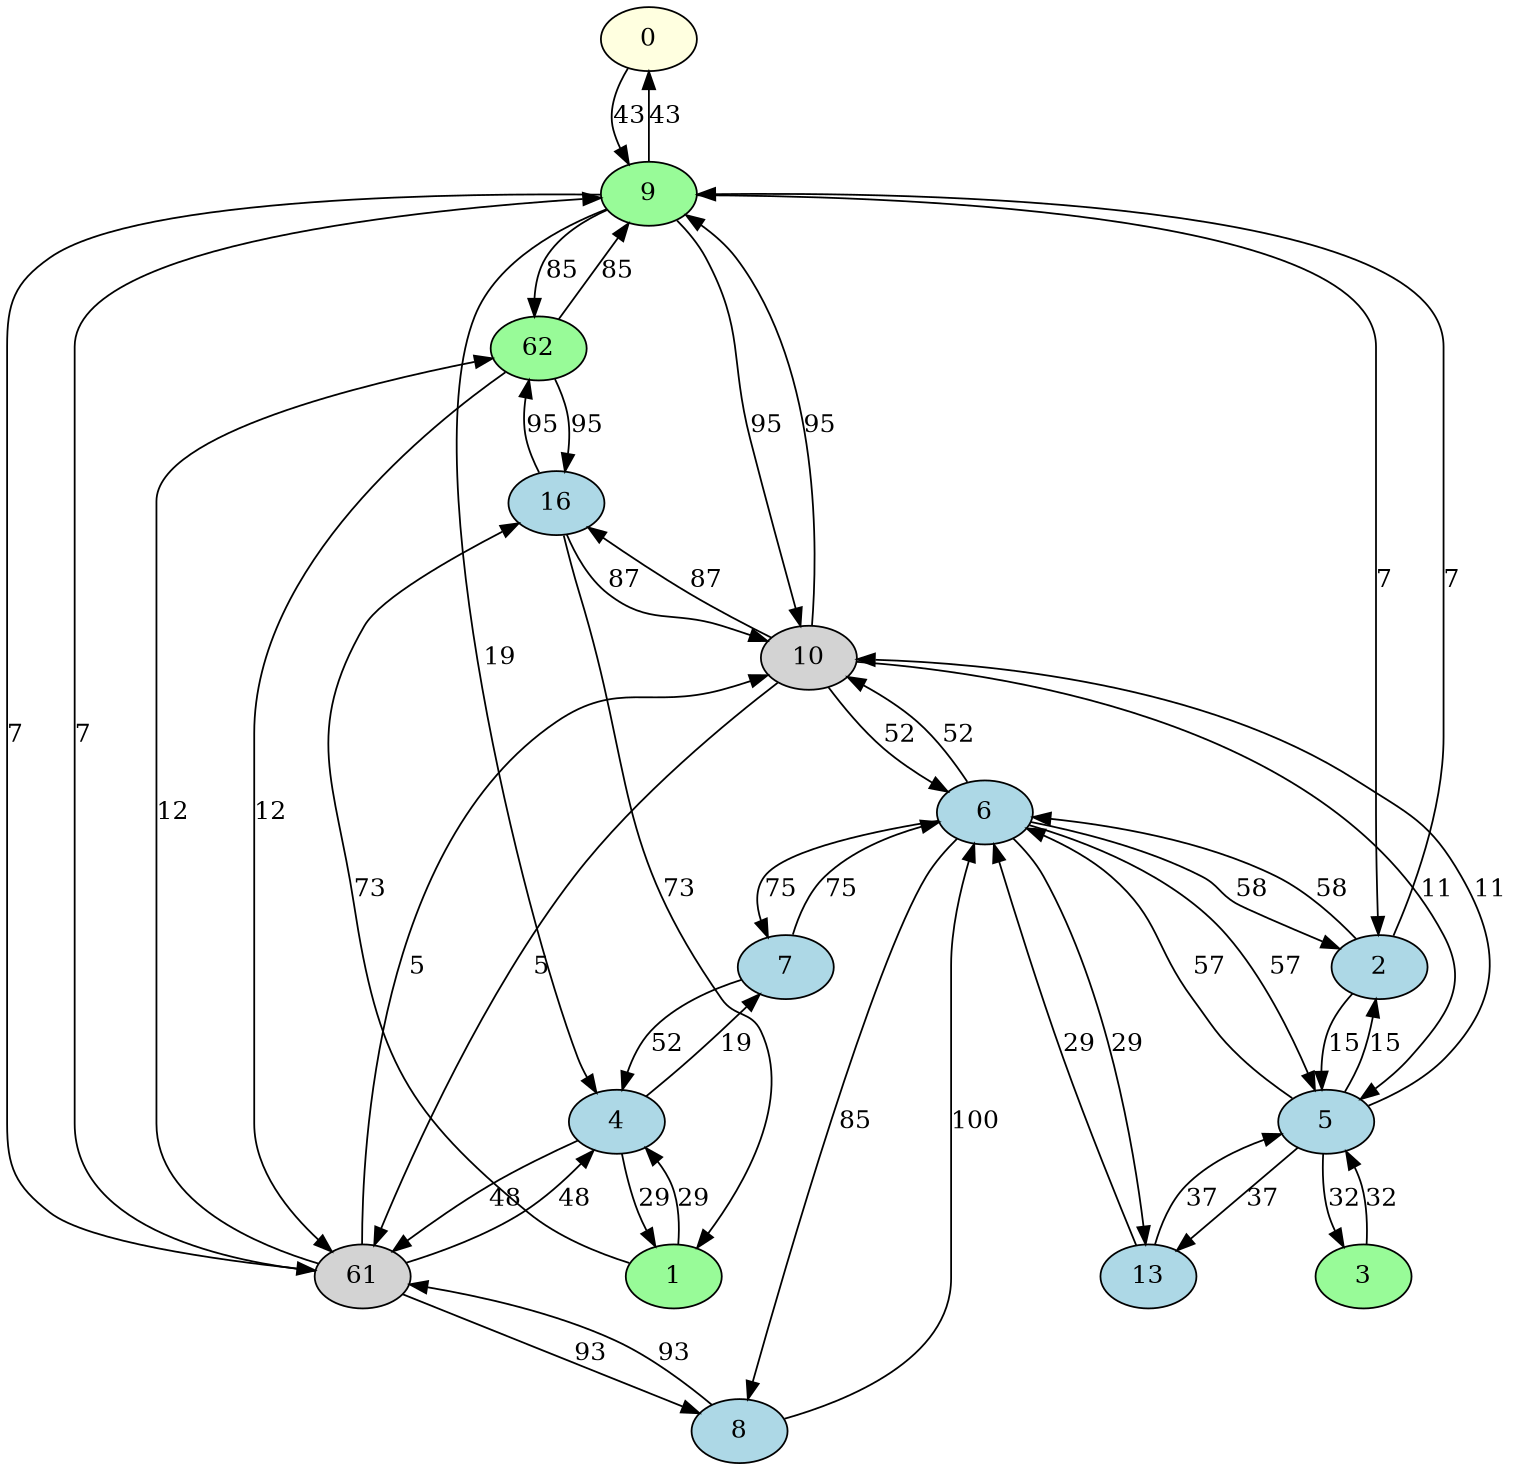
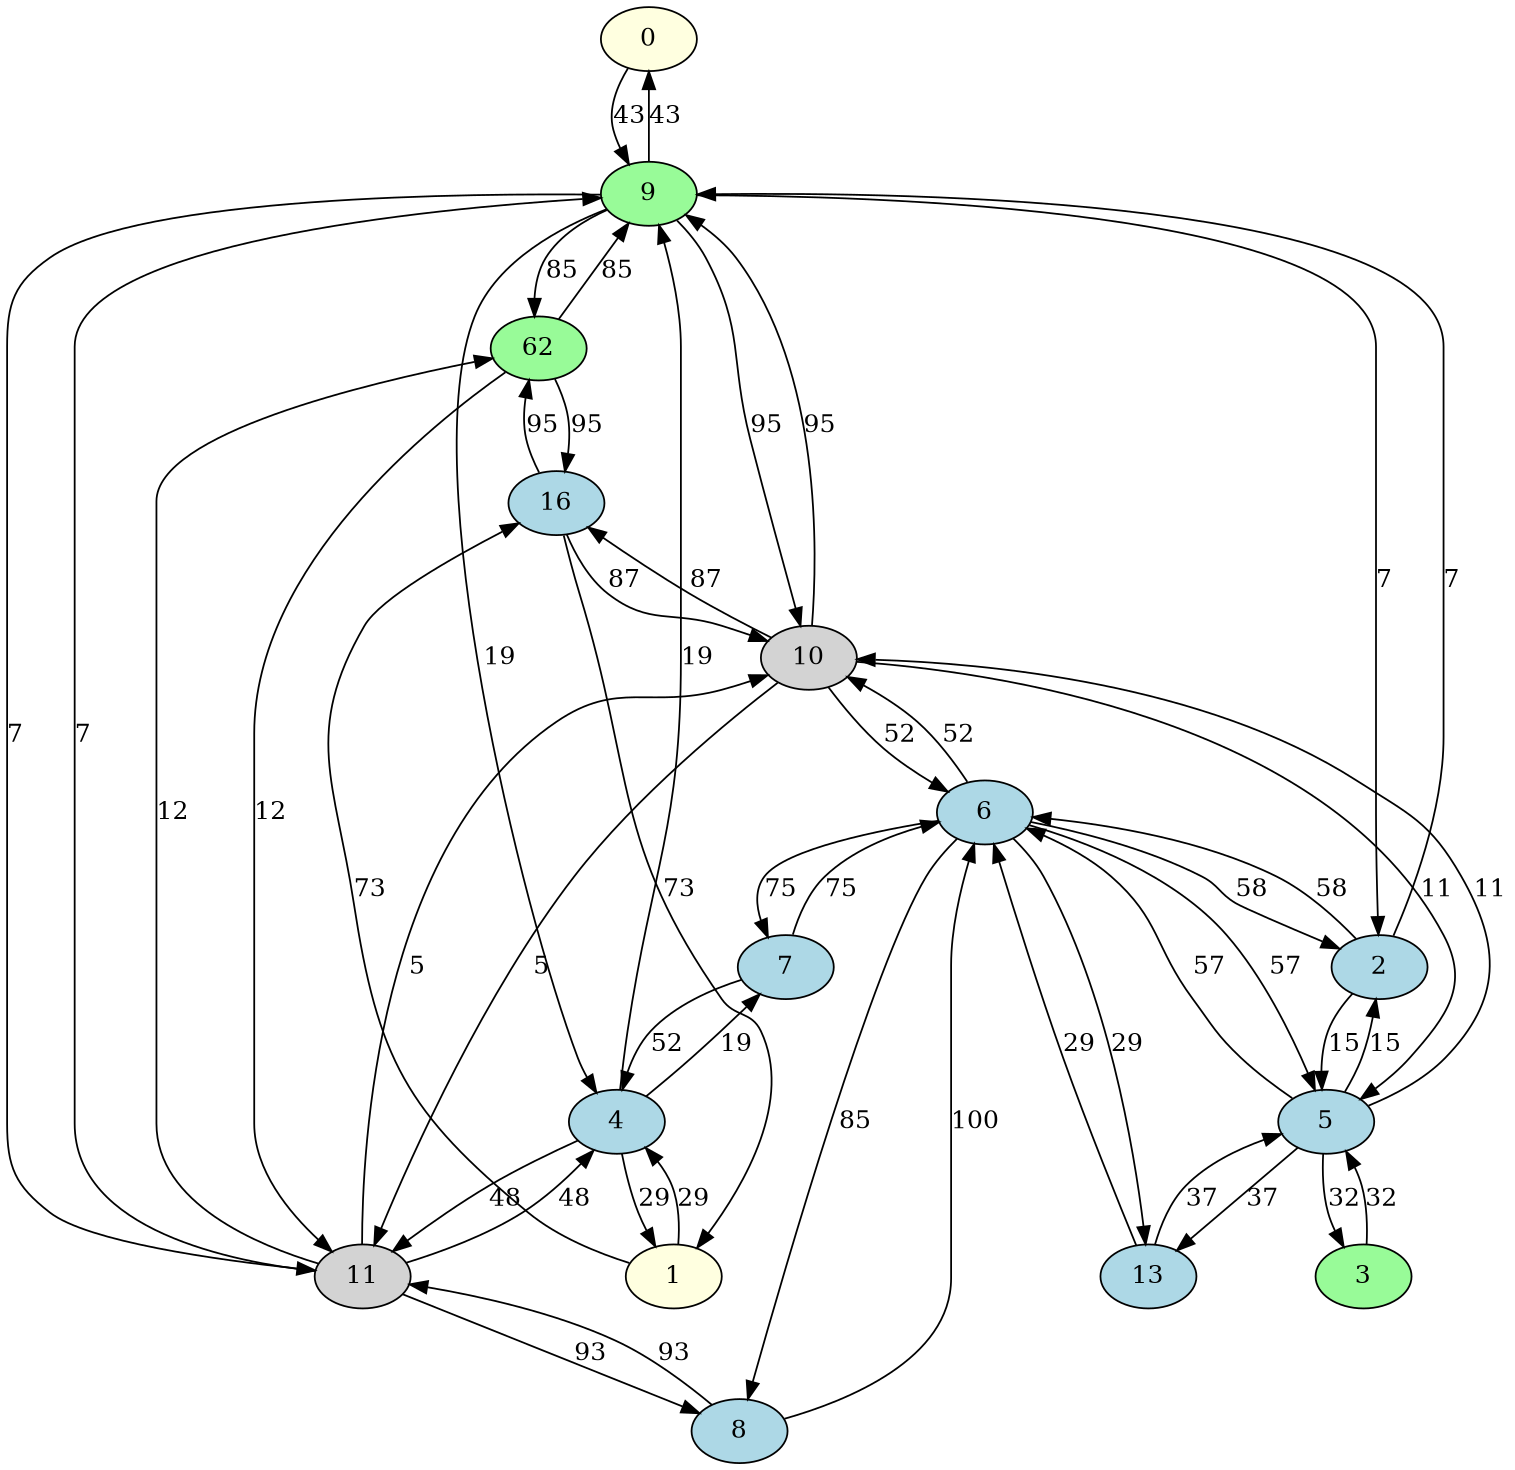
none -> (681, 668)
(363, 1276) -> (363, 1276)
(674, 1276) -> (674, 1276)
